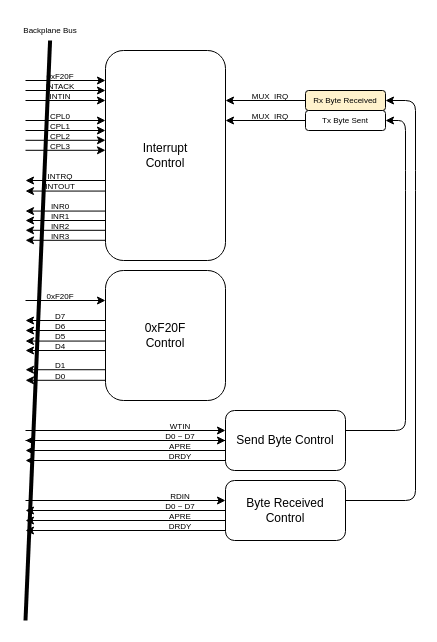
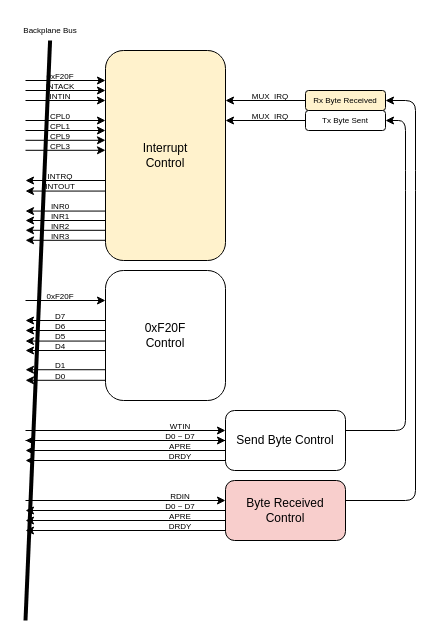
(61, 136) -> (61, 136)
(166, 156) -> (166, 156)
(286, 511) -> (286, 511)
